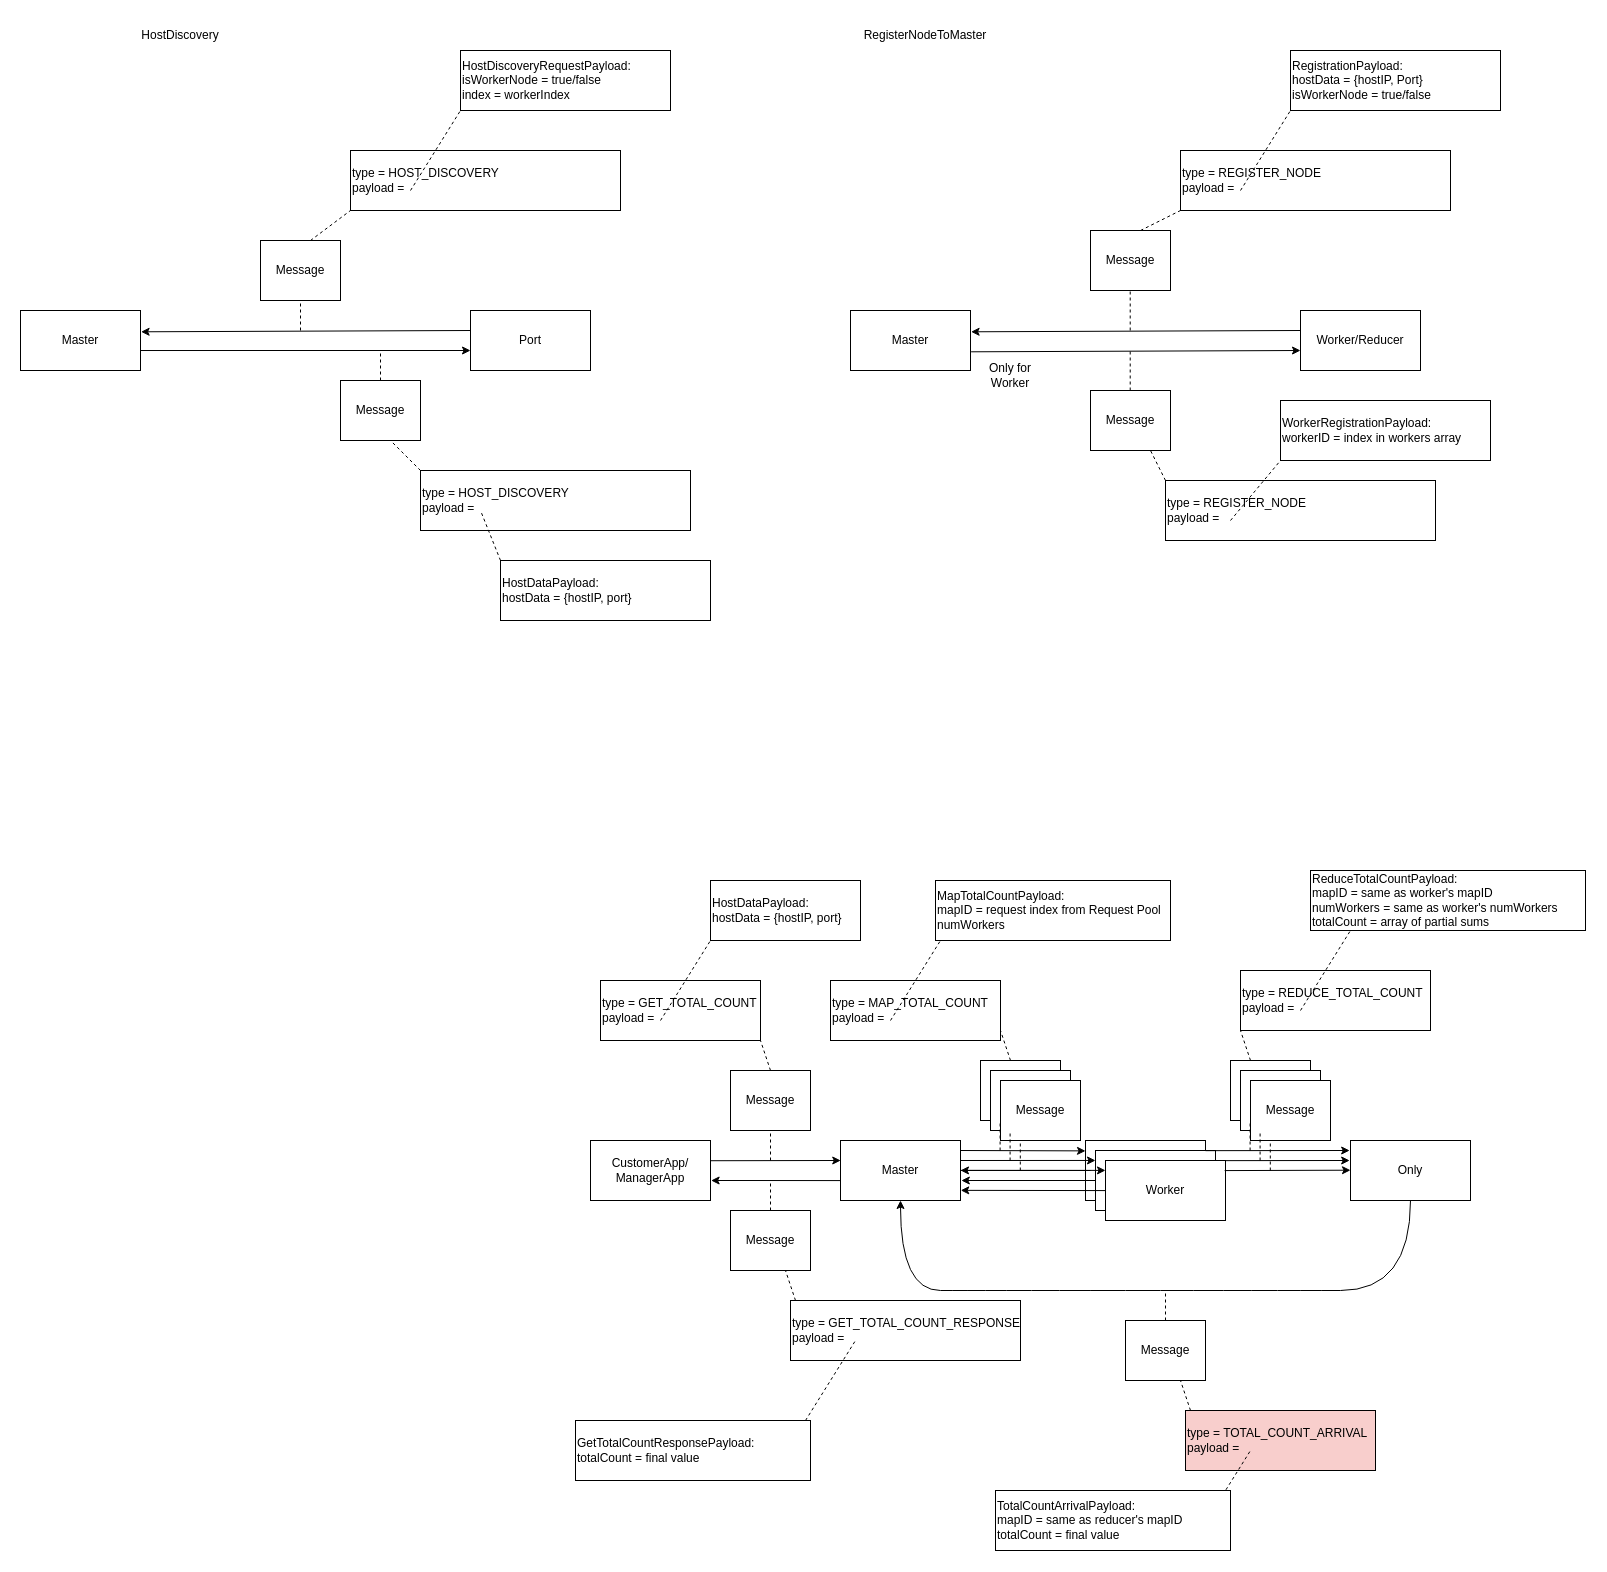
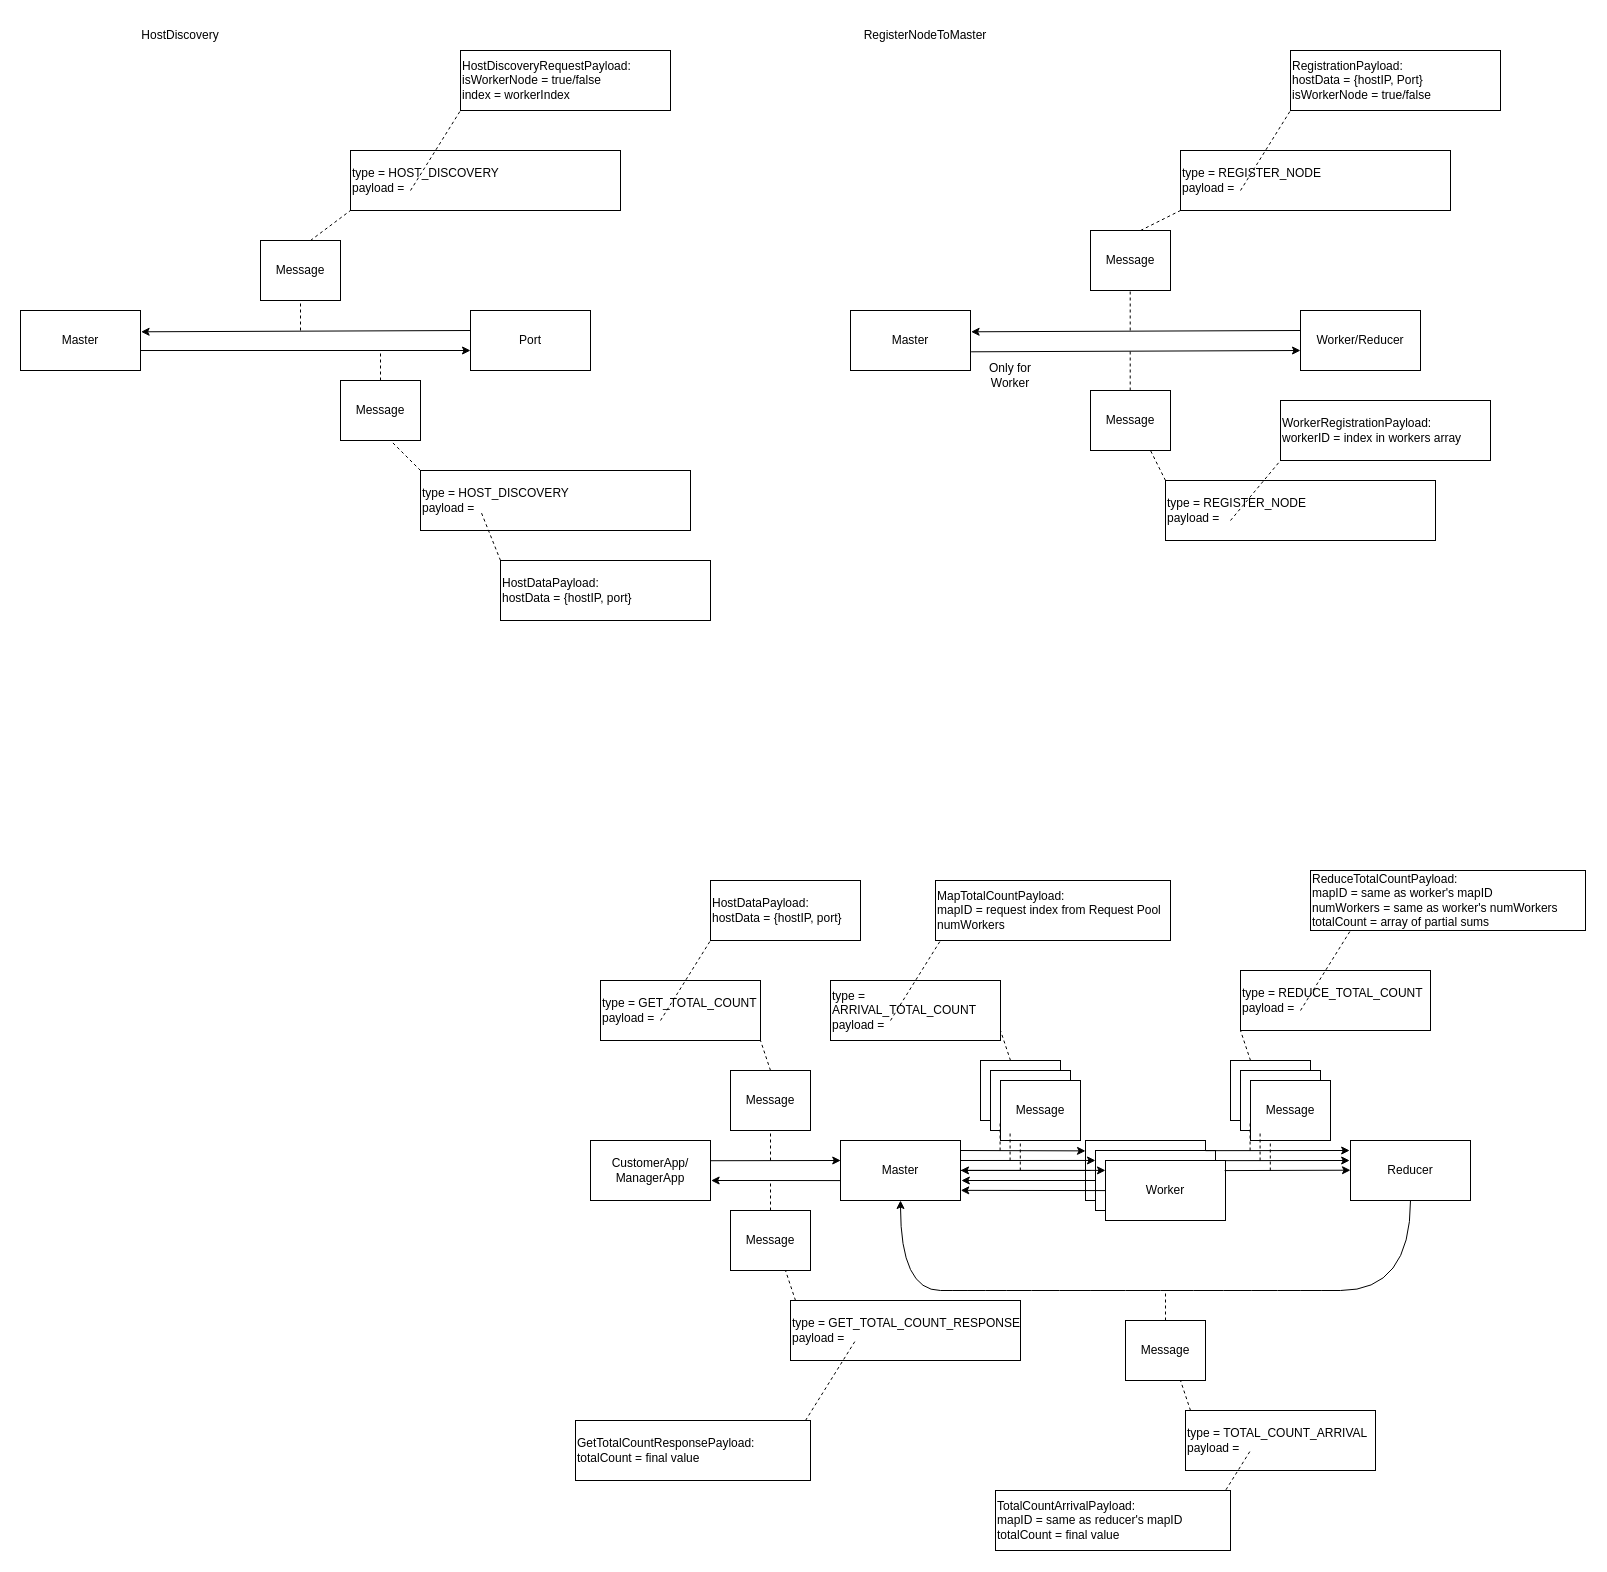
(903, 1011) -> (917, 1011)
(1411, 1171) -> (1411, 1171)
(1281, 1441) -> (1281, 1441)
